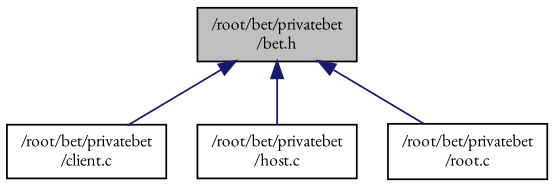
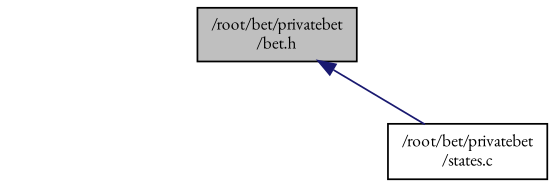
(87, 152) -> none
(277, 152) -> none
(468, 152) -> (468, 152)
